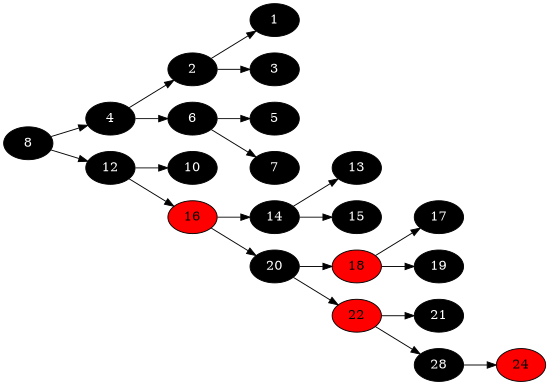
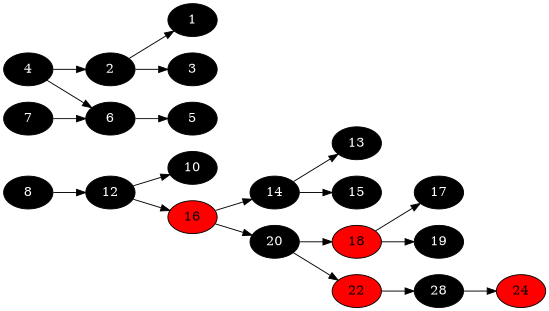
(65, 132) -> none
(230, 141) -> (65, 119)
(439, 316) -> none
